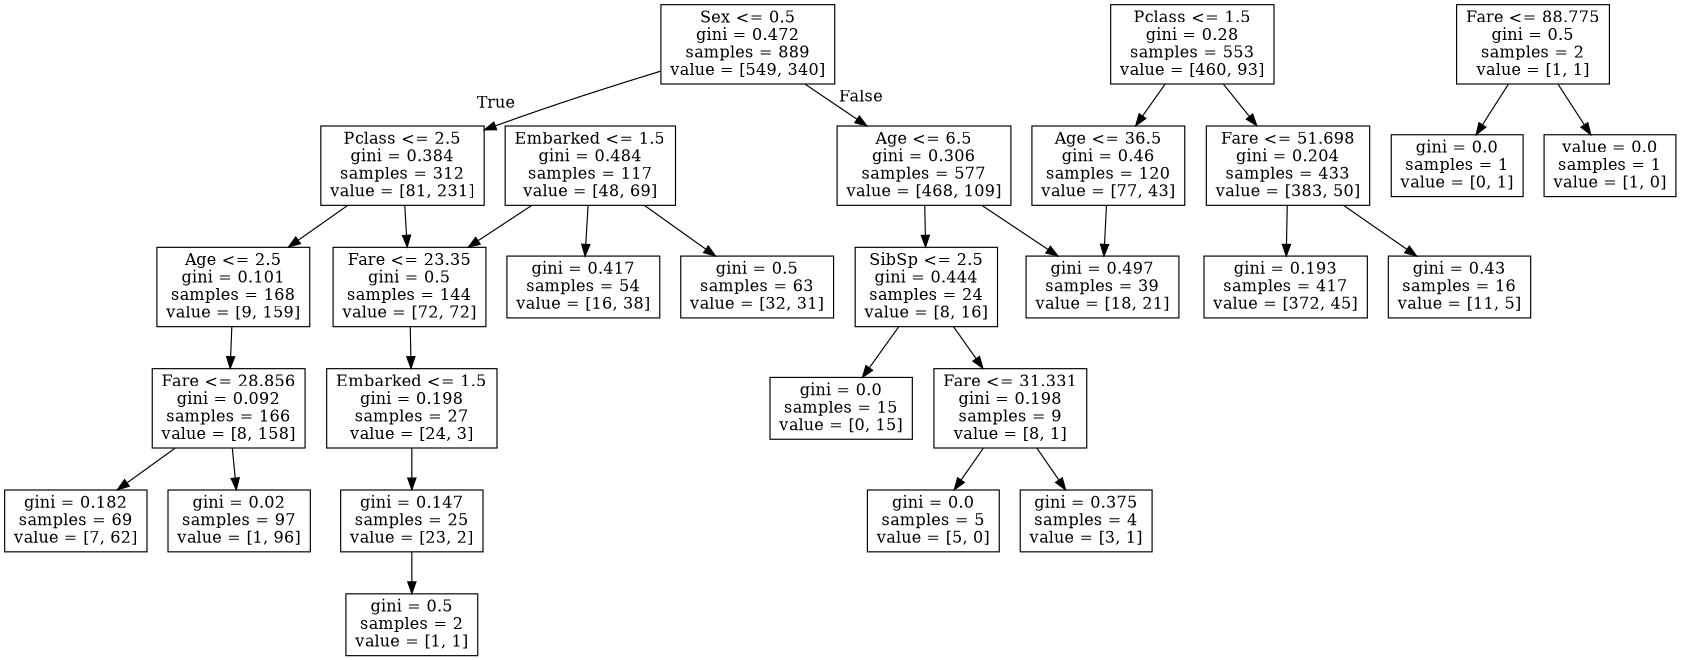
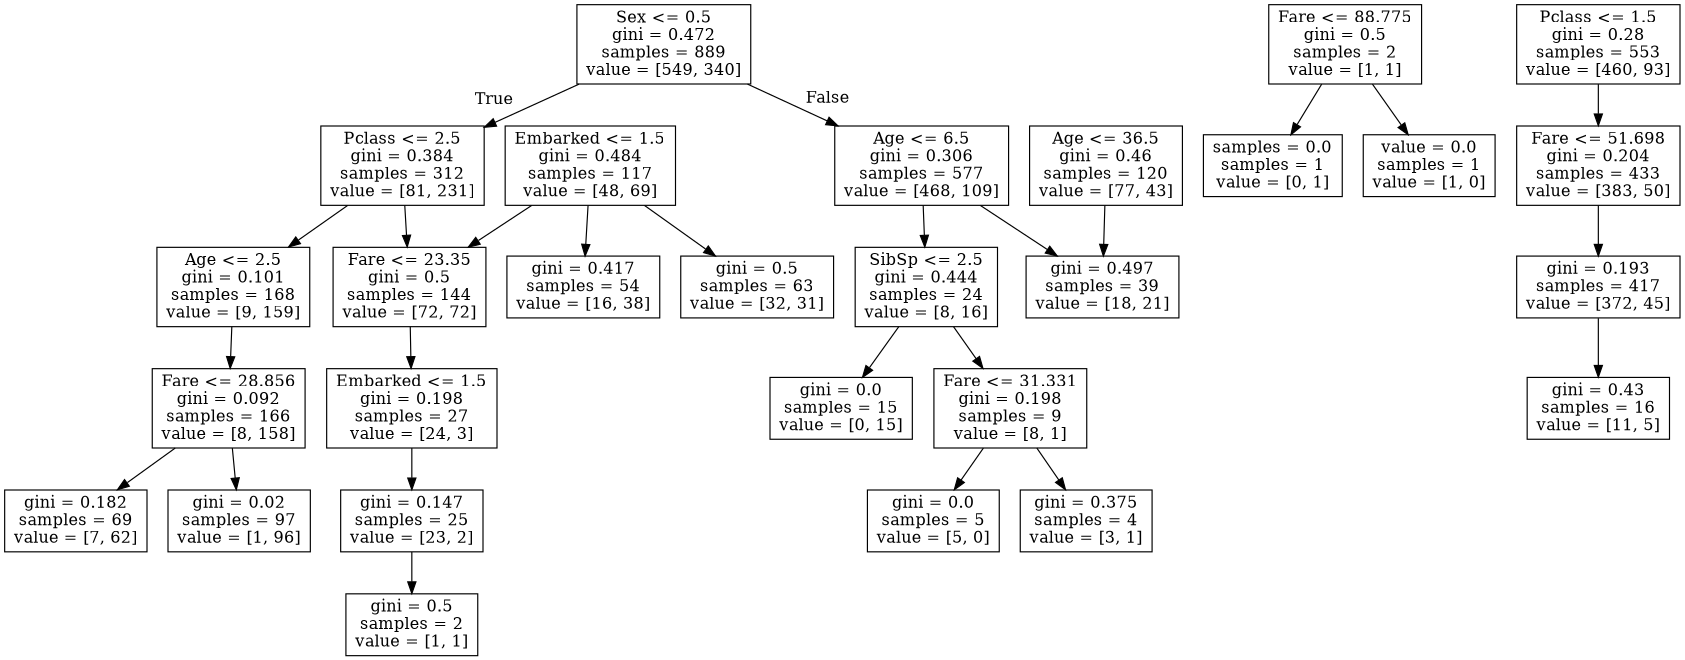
(1154, 100) -> none
(1457, 166) -> (1273, 166)
(1375, 227) -> (1598, 342)
